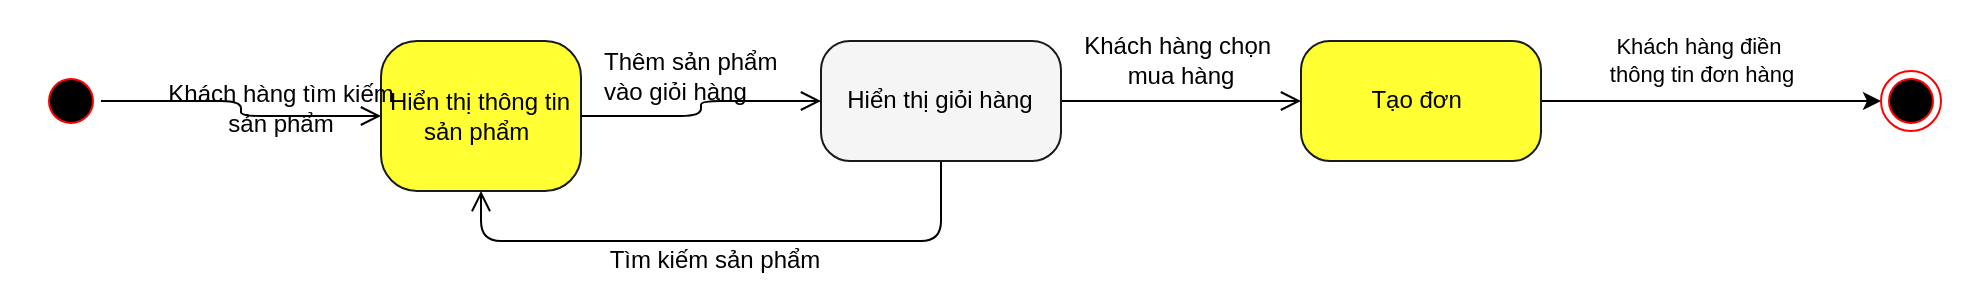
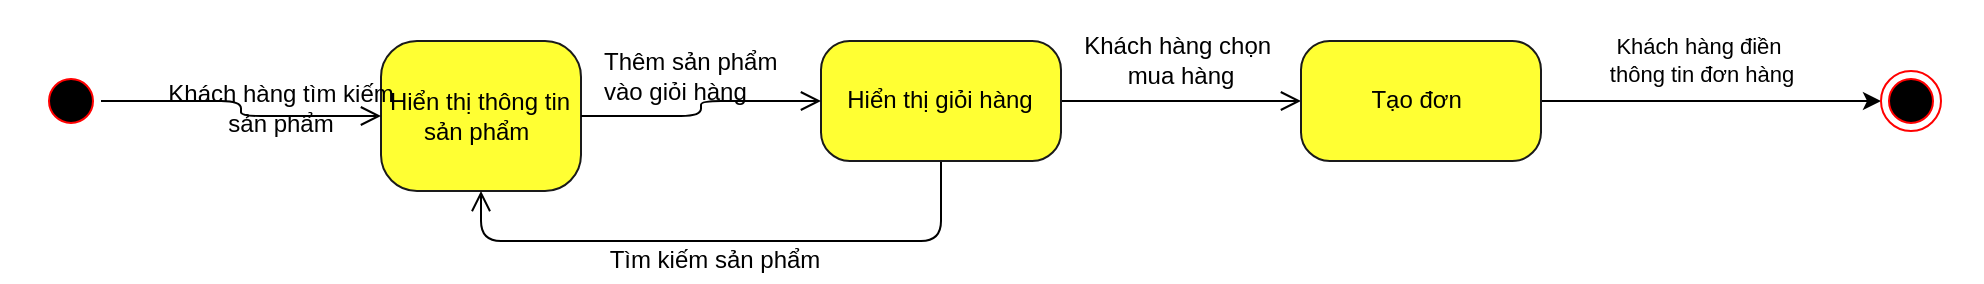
(941, 101) -> (941, 101)
